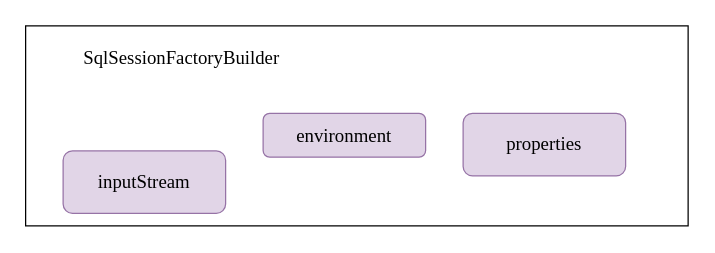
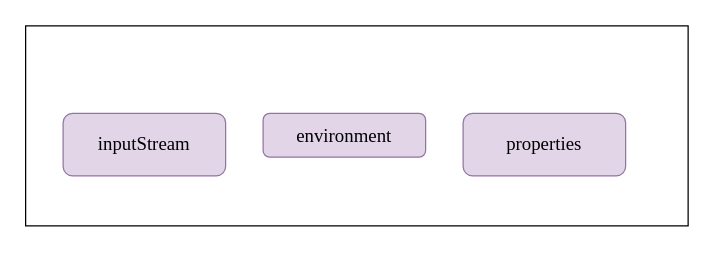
(182, 57) -> none
(144, 182) -> (144, 144)
